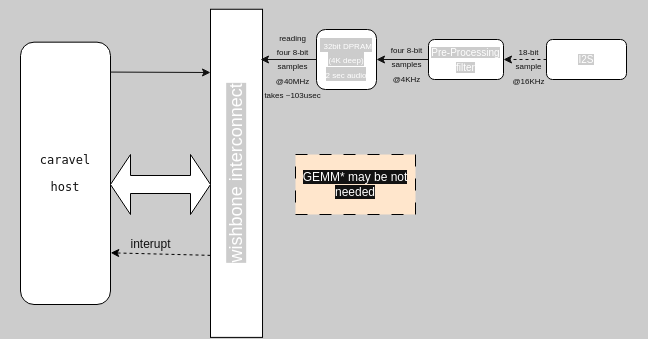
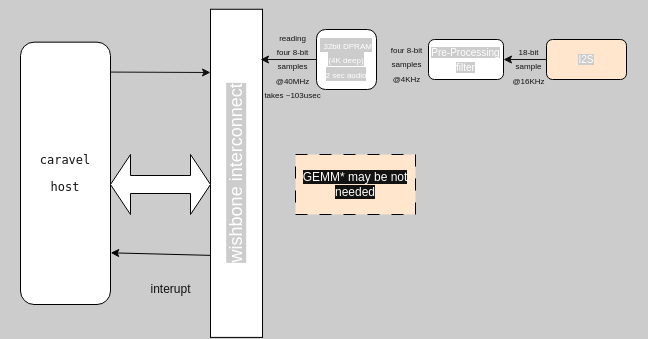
(406, 60) -> none
(528, 60) -> (528, 60)
(587, 60) -> (587, 60)
(151, 245) -> (171, 290)
(164, 254) -> (164, 254)
